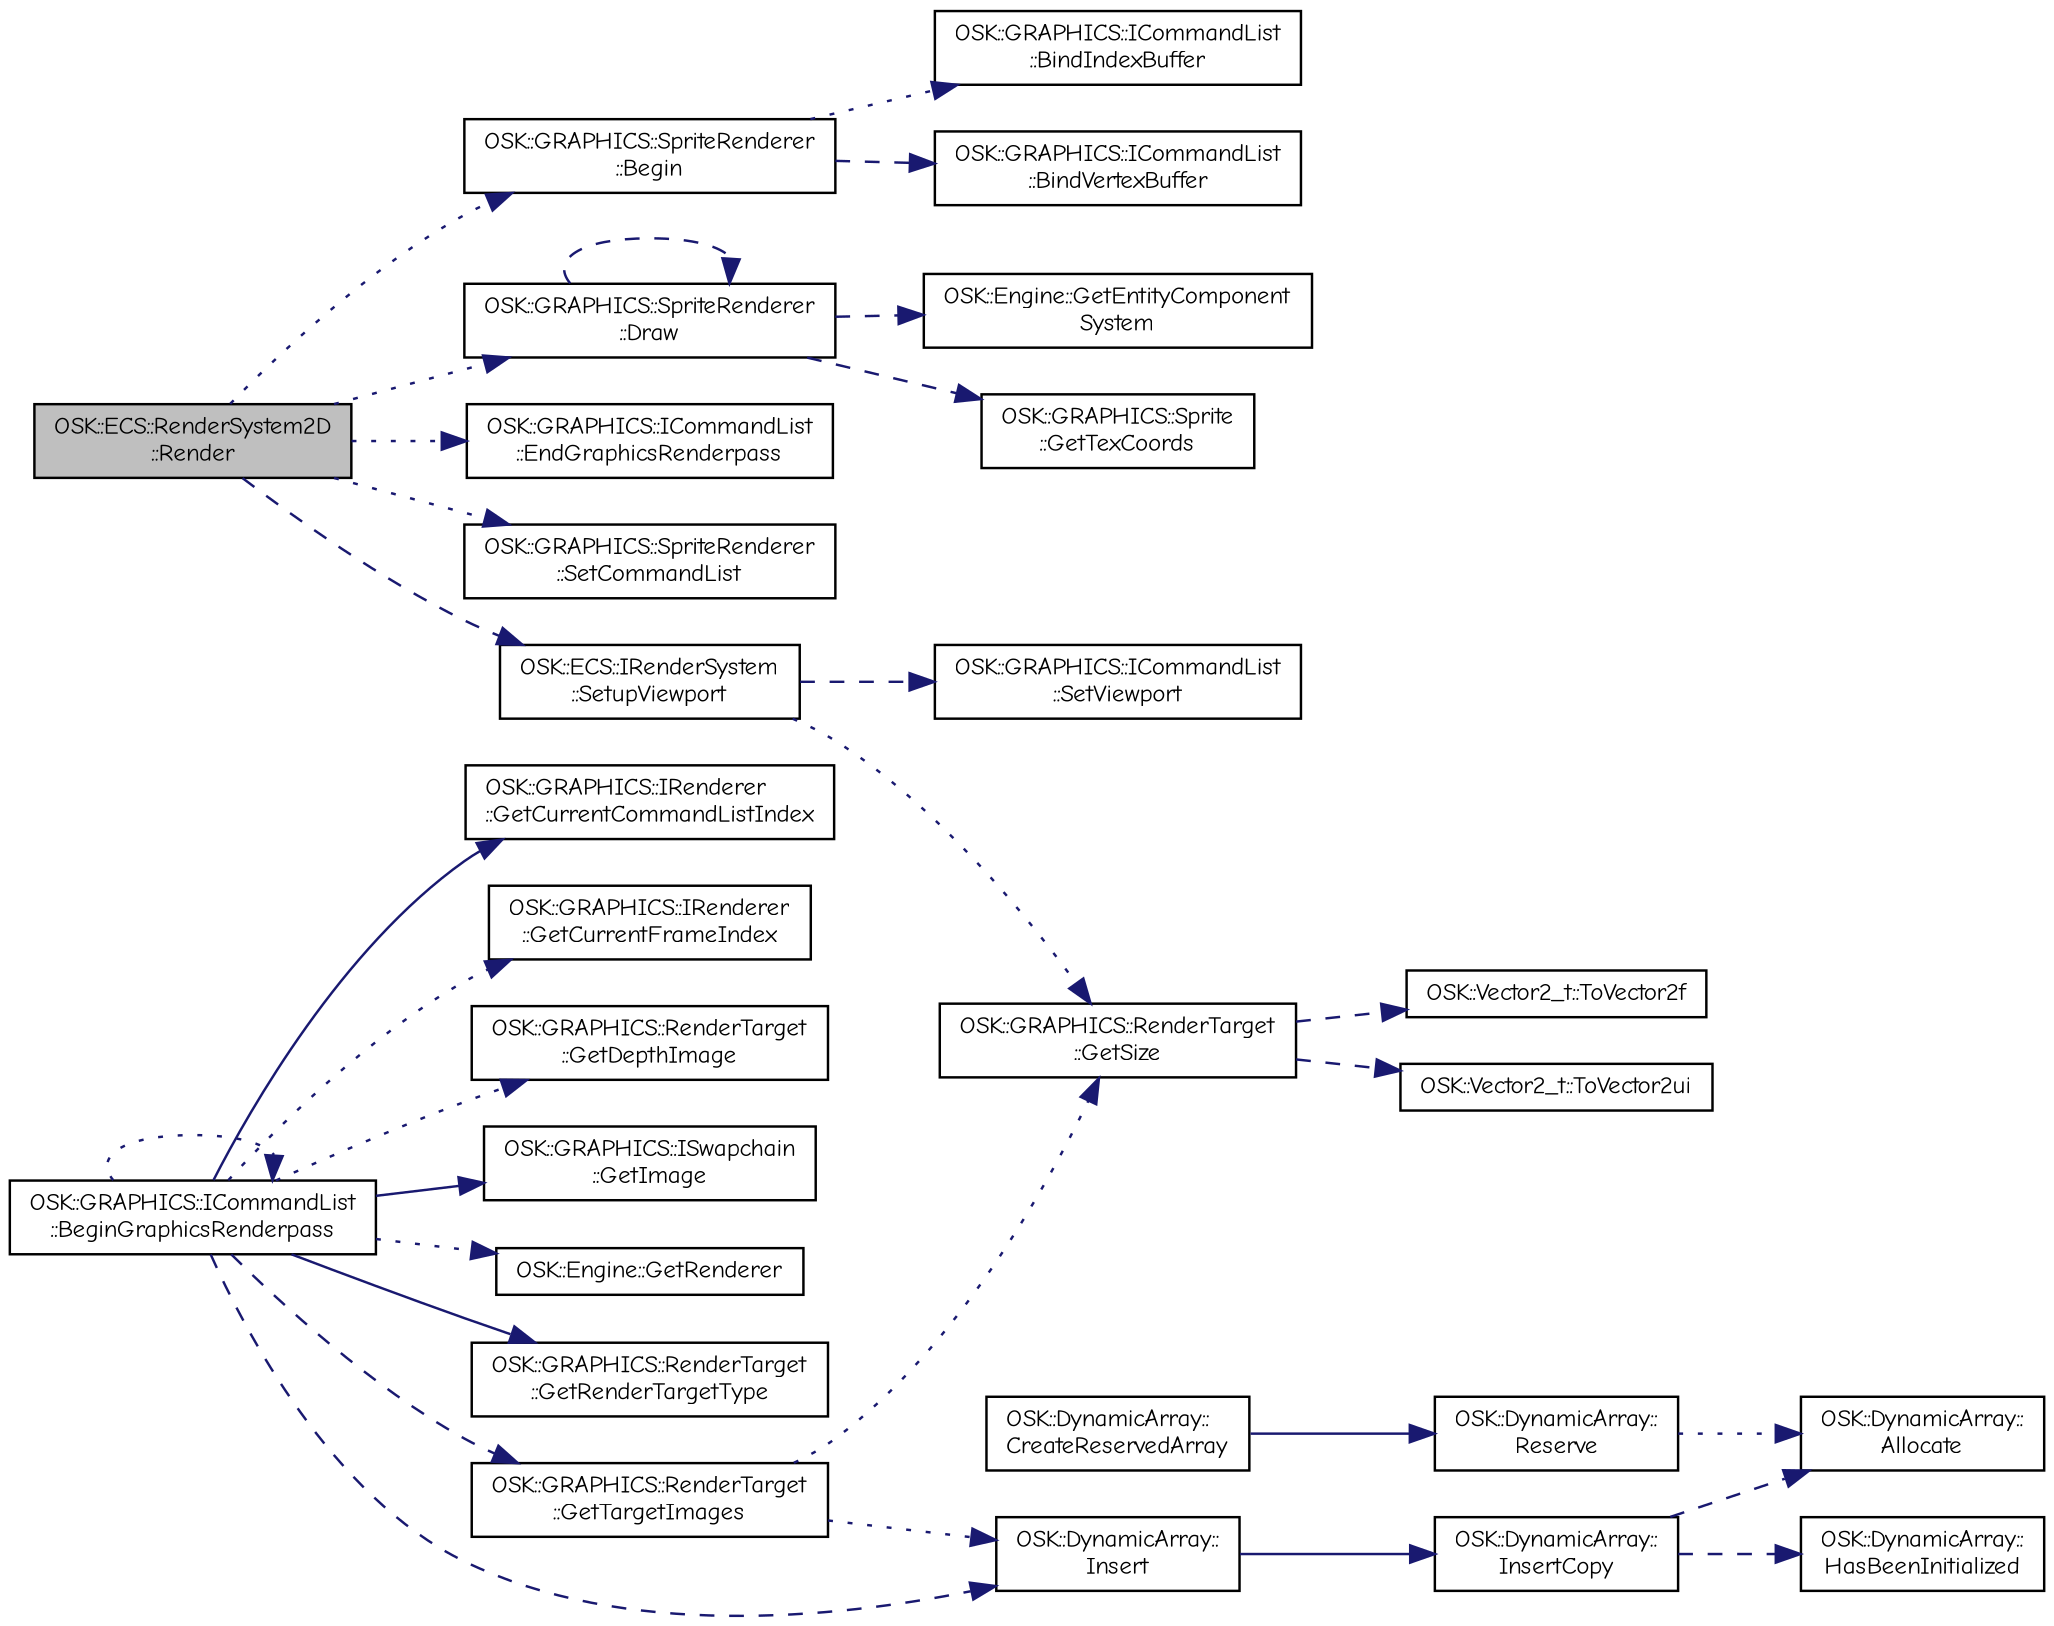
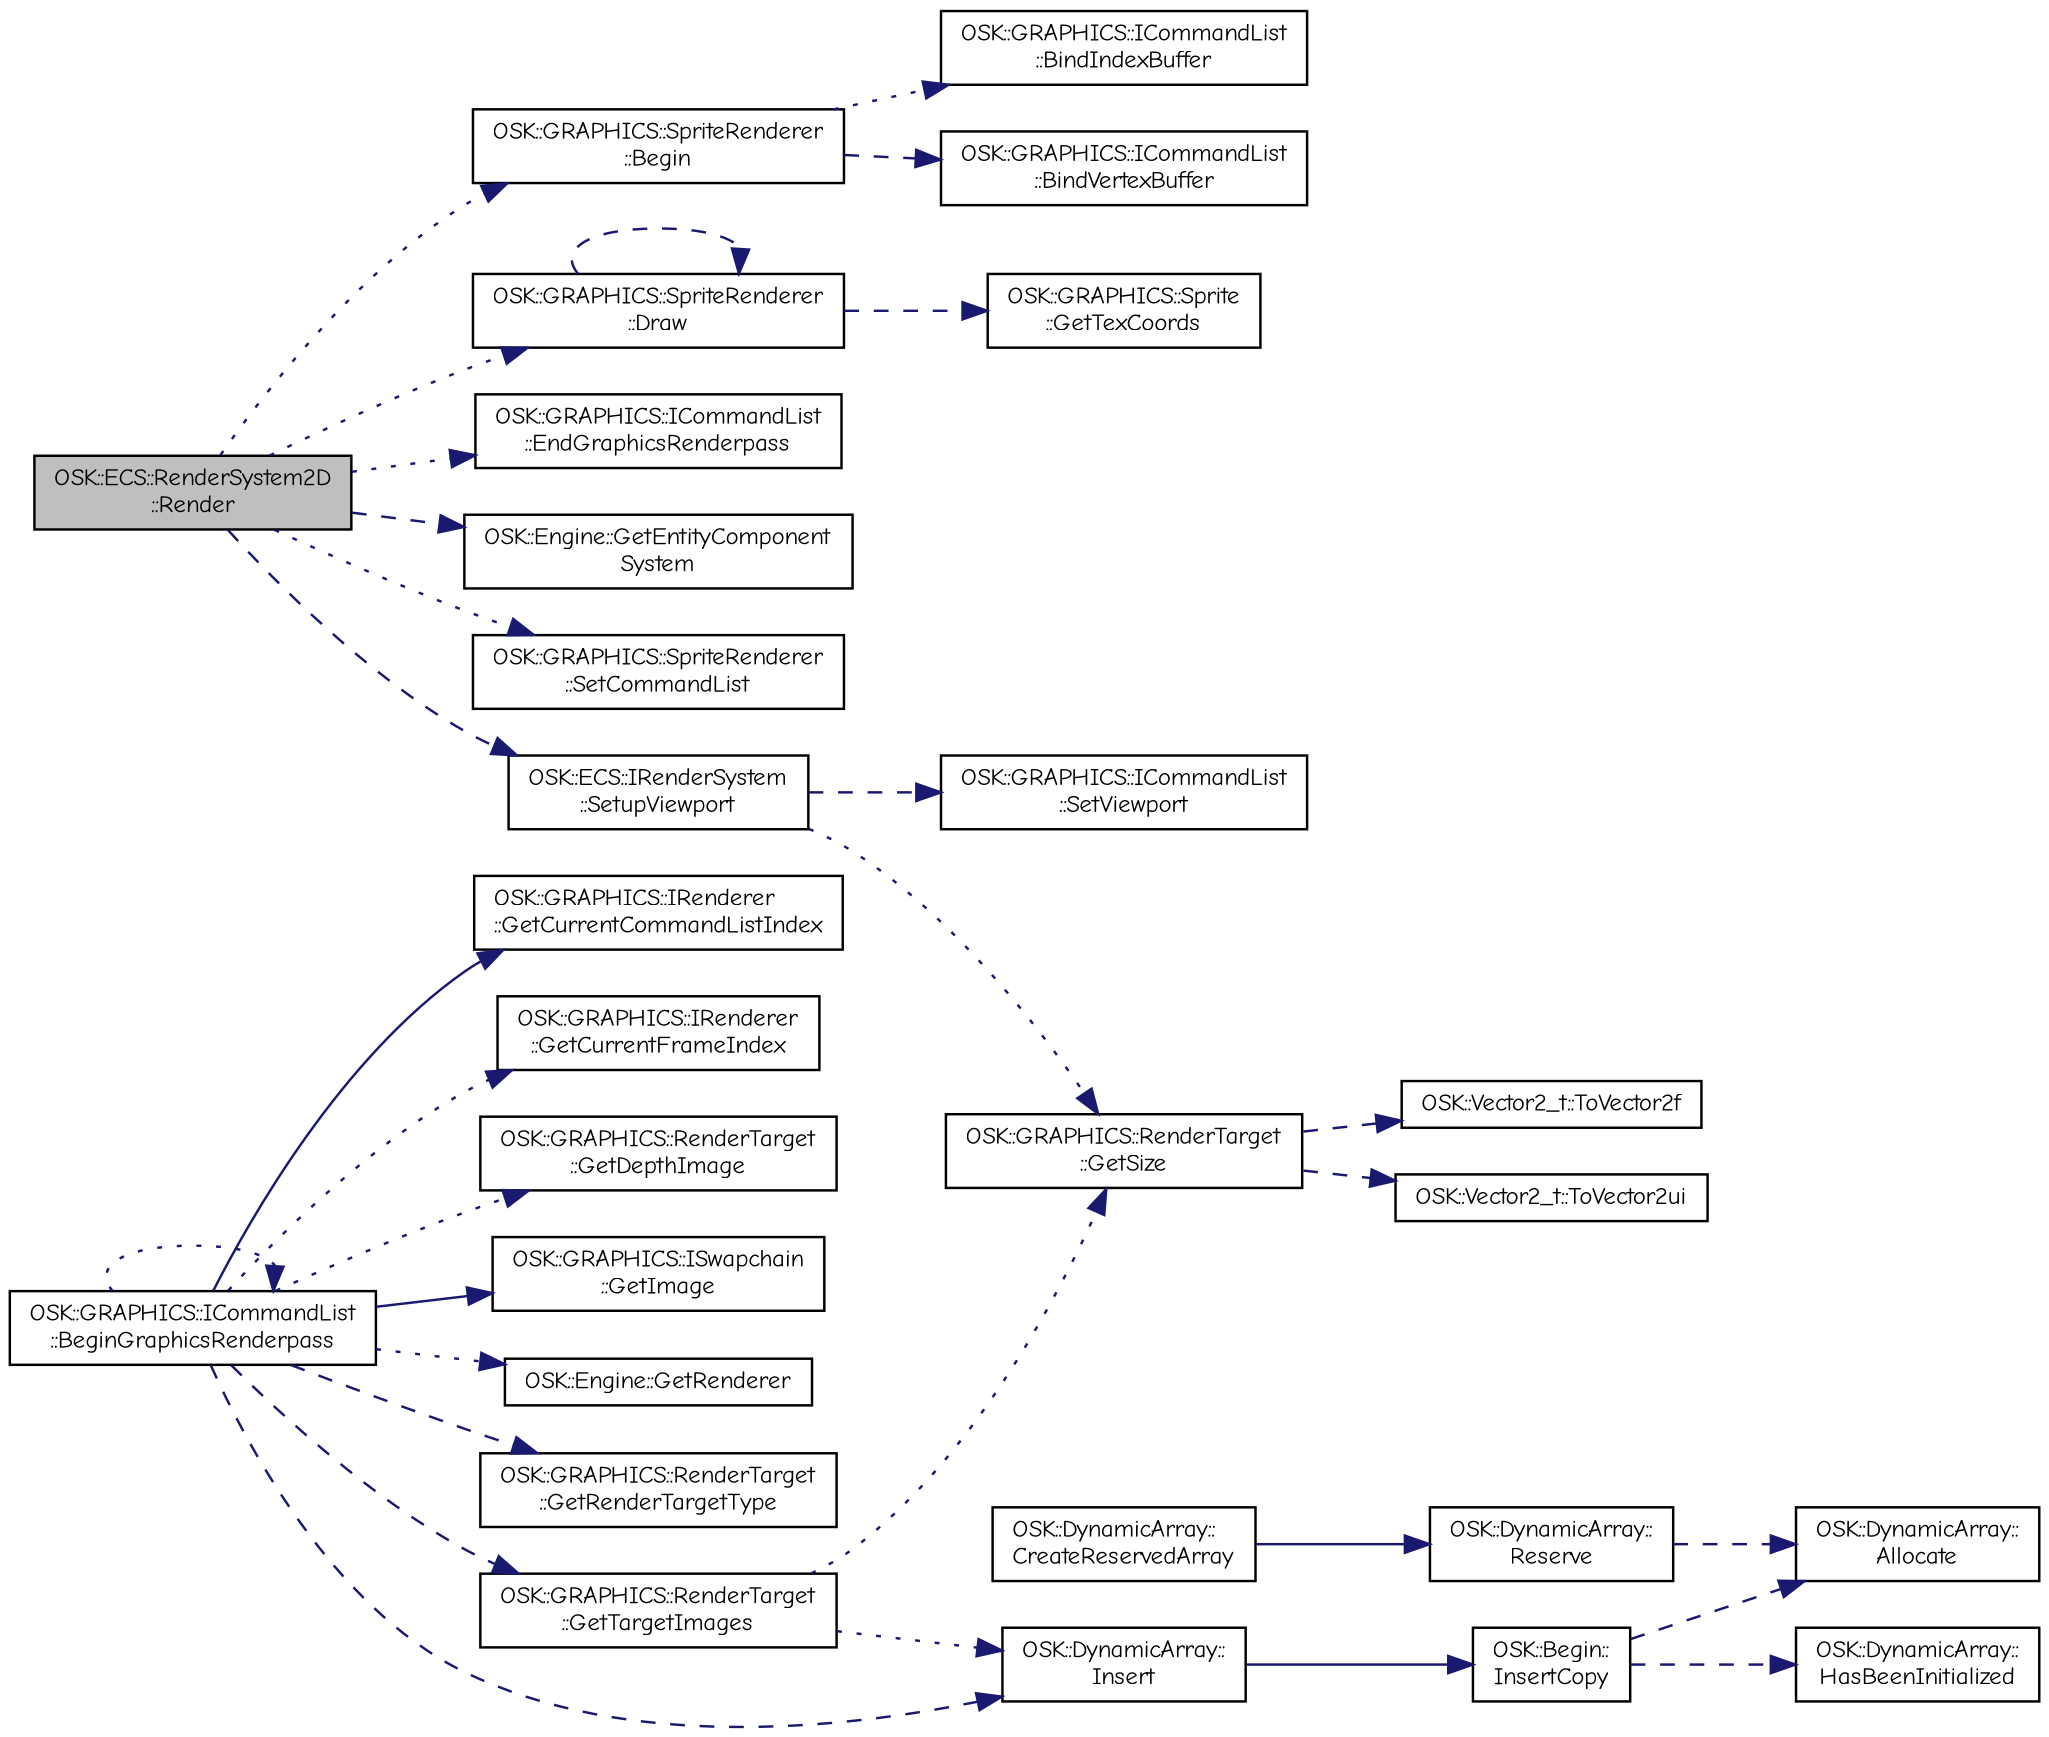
(867, 316) -> (396, 518)
(401, 1295) -> (402, 1406)
(1727, 1434) -> (1722, 1544)
(1556, 1554) -> (1552, 1665)
